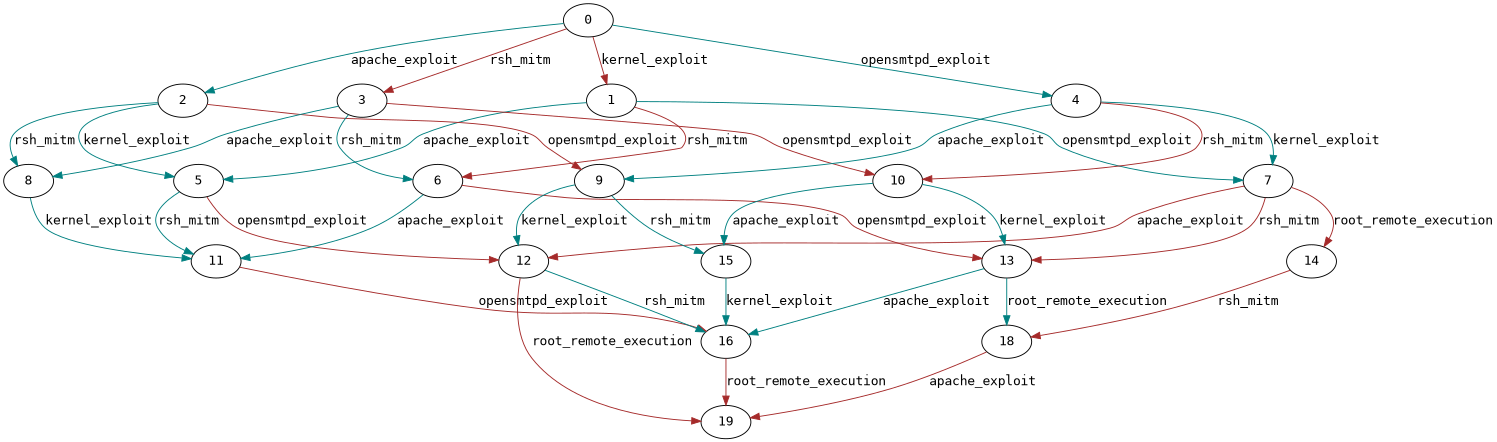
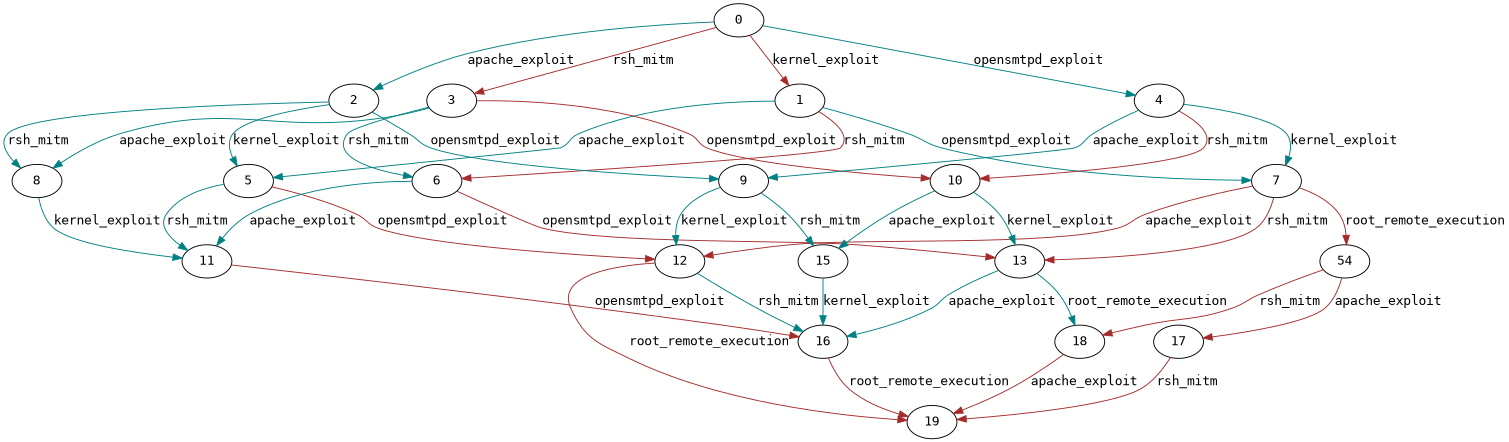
(396, 120) -> (535, 166)
(1312, 261) -> (1345, 261)
none -> (1179, 342)
